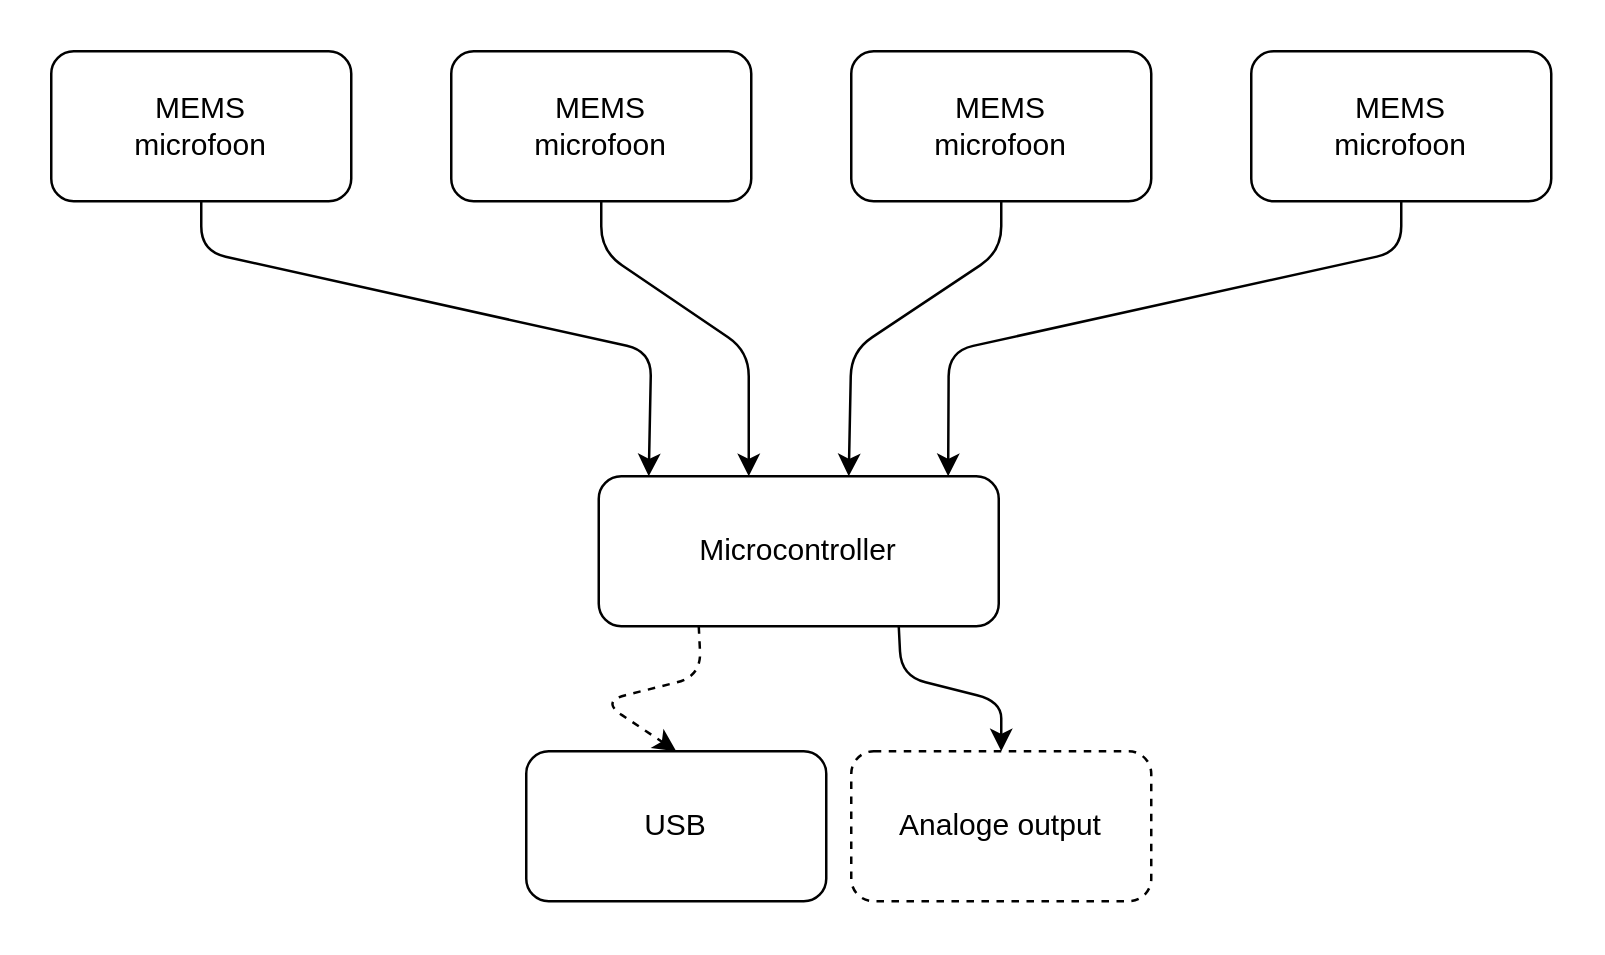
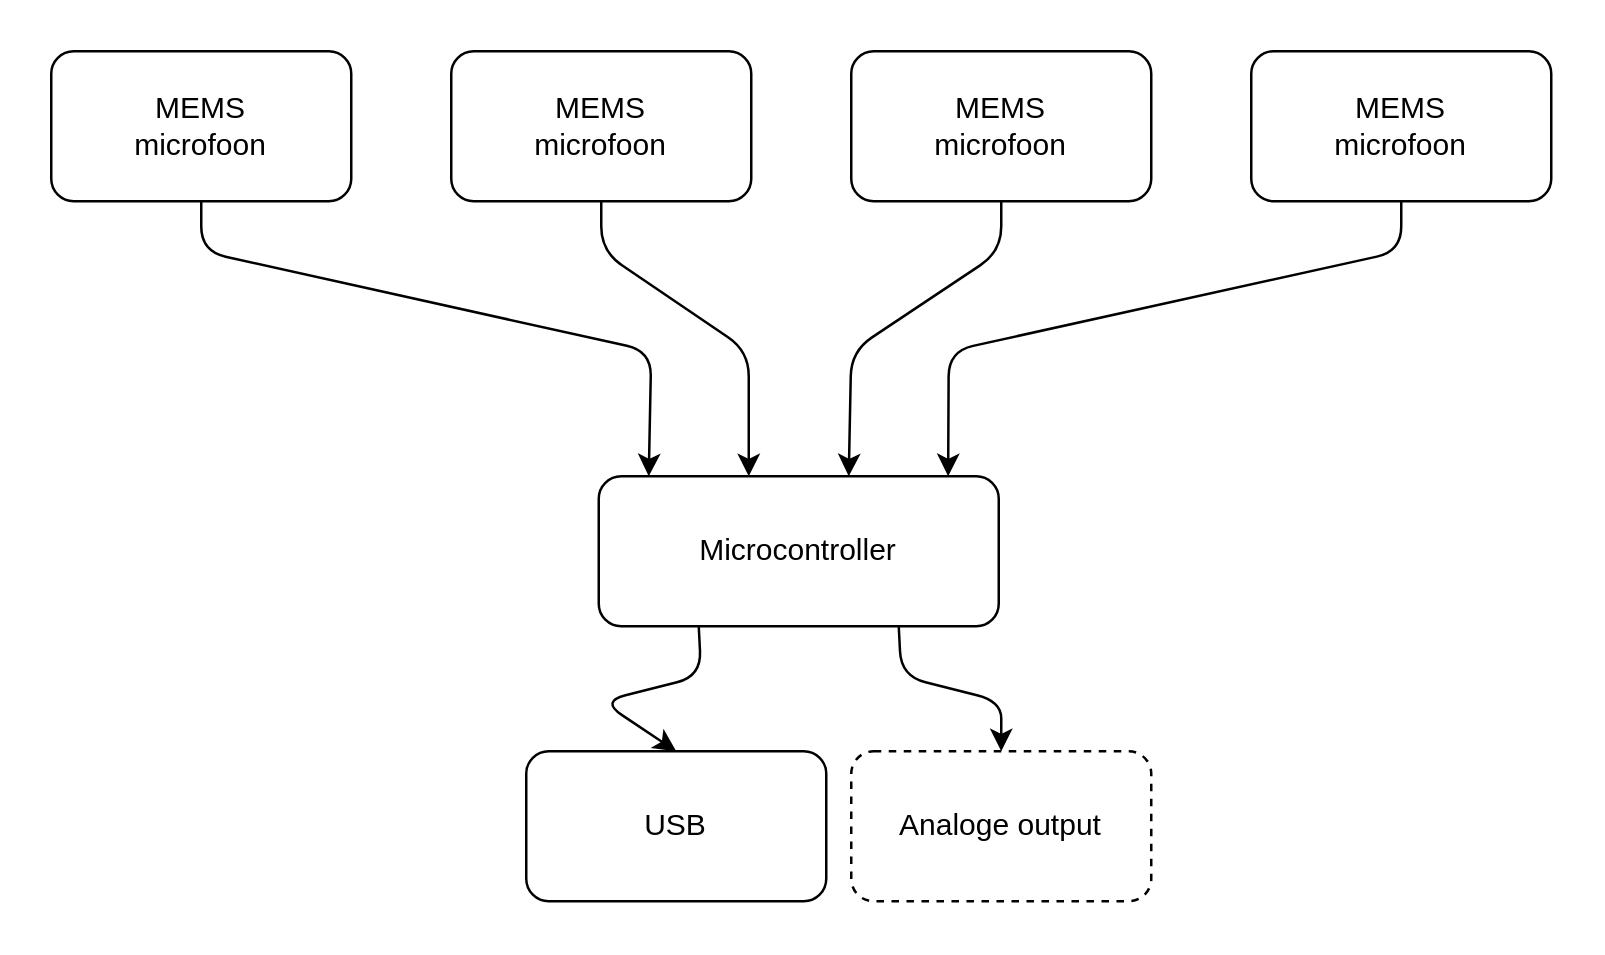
(643, 691) -> (643, 691)
